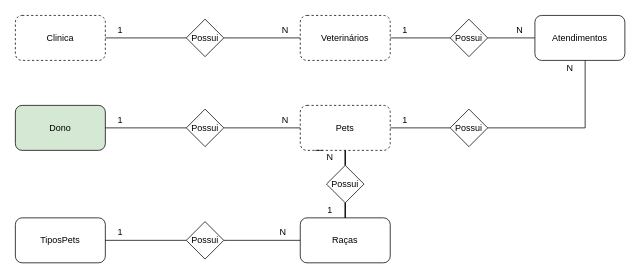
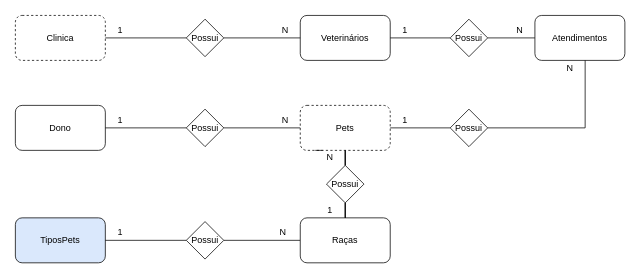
(345, 38) -> (345, 38)
(60, 128) -> (60, 128)
(60, 240) -> (60, 240)
